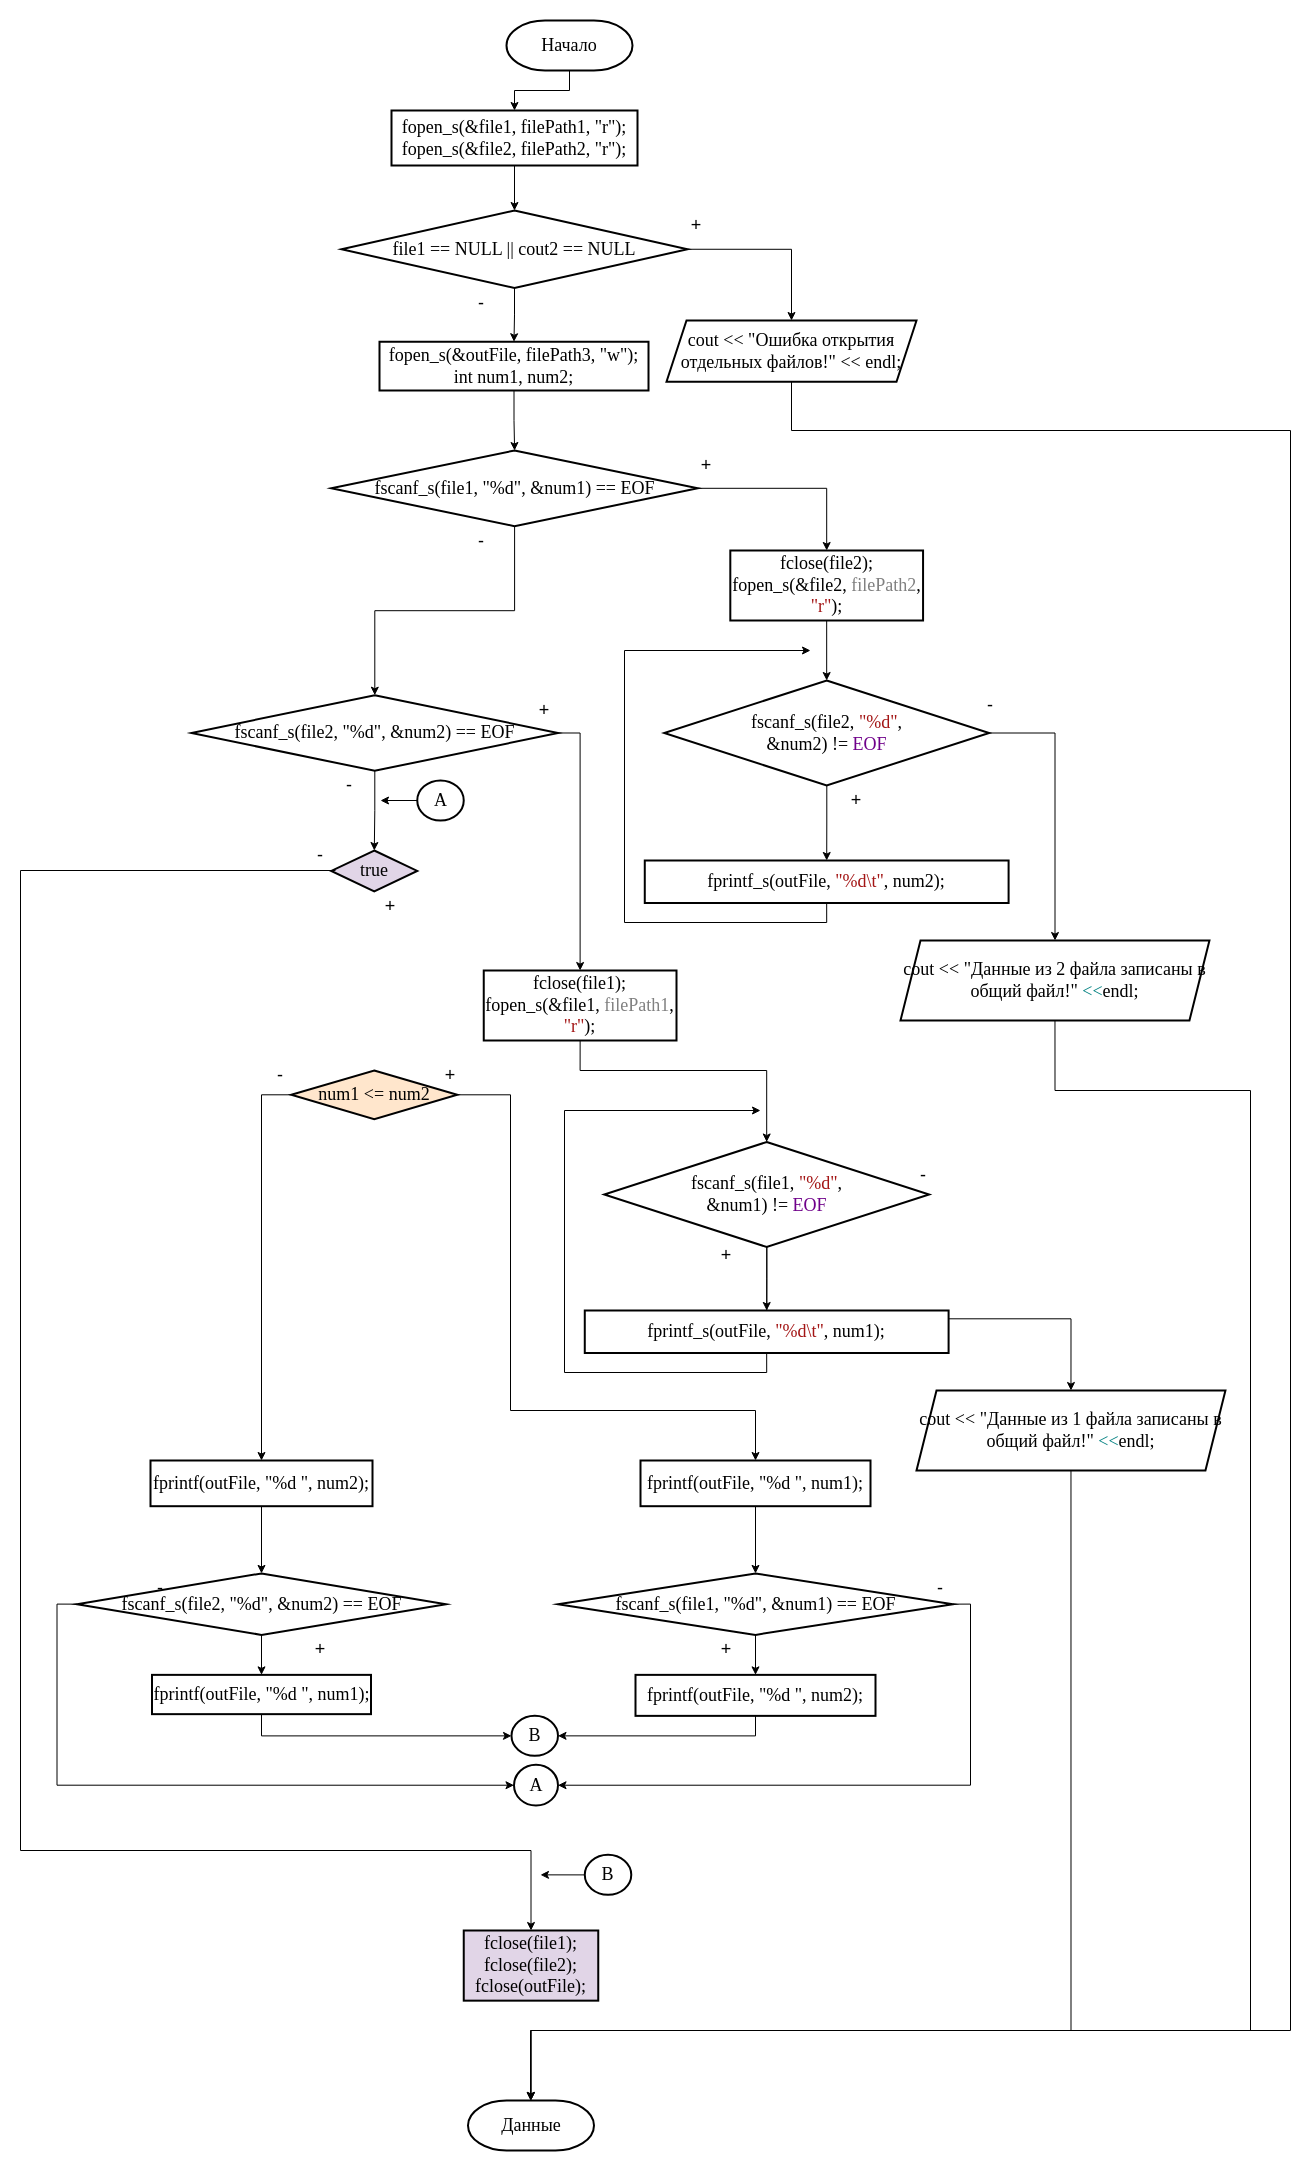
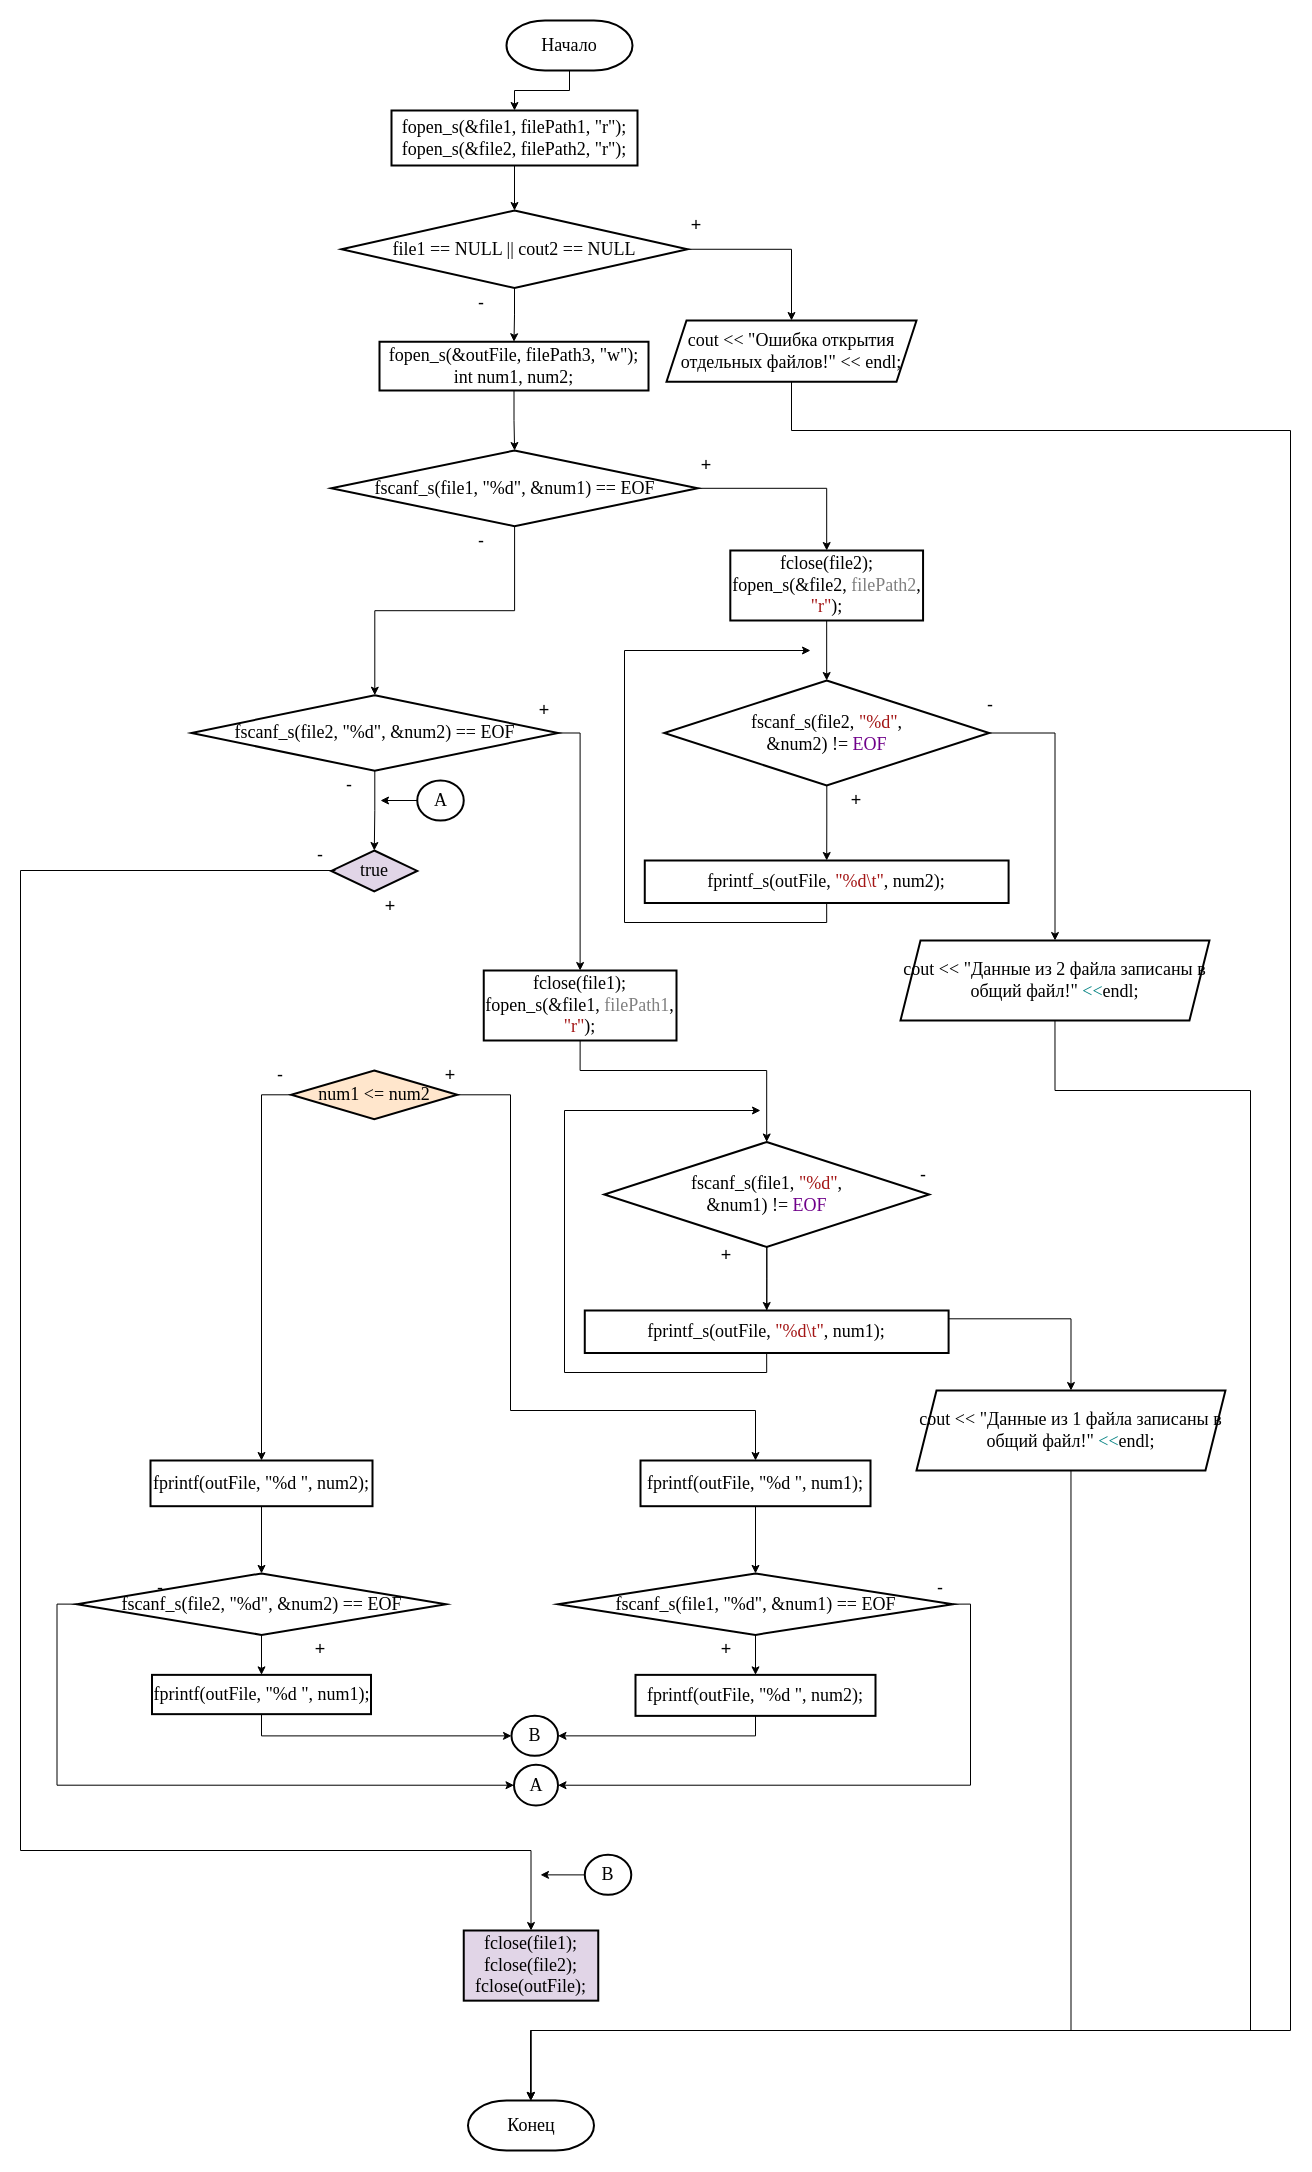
(532, 2126) -> (532, 2126)
